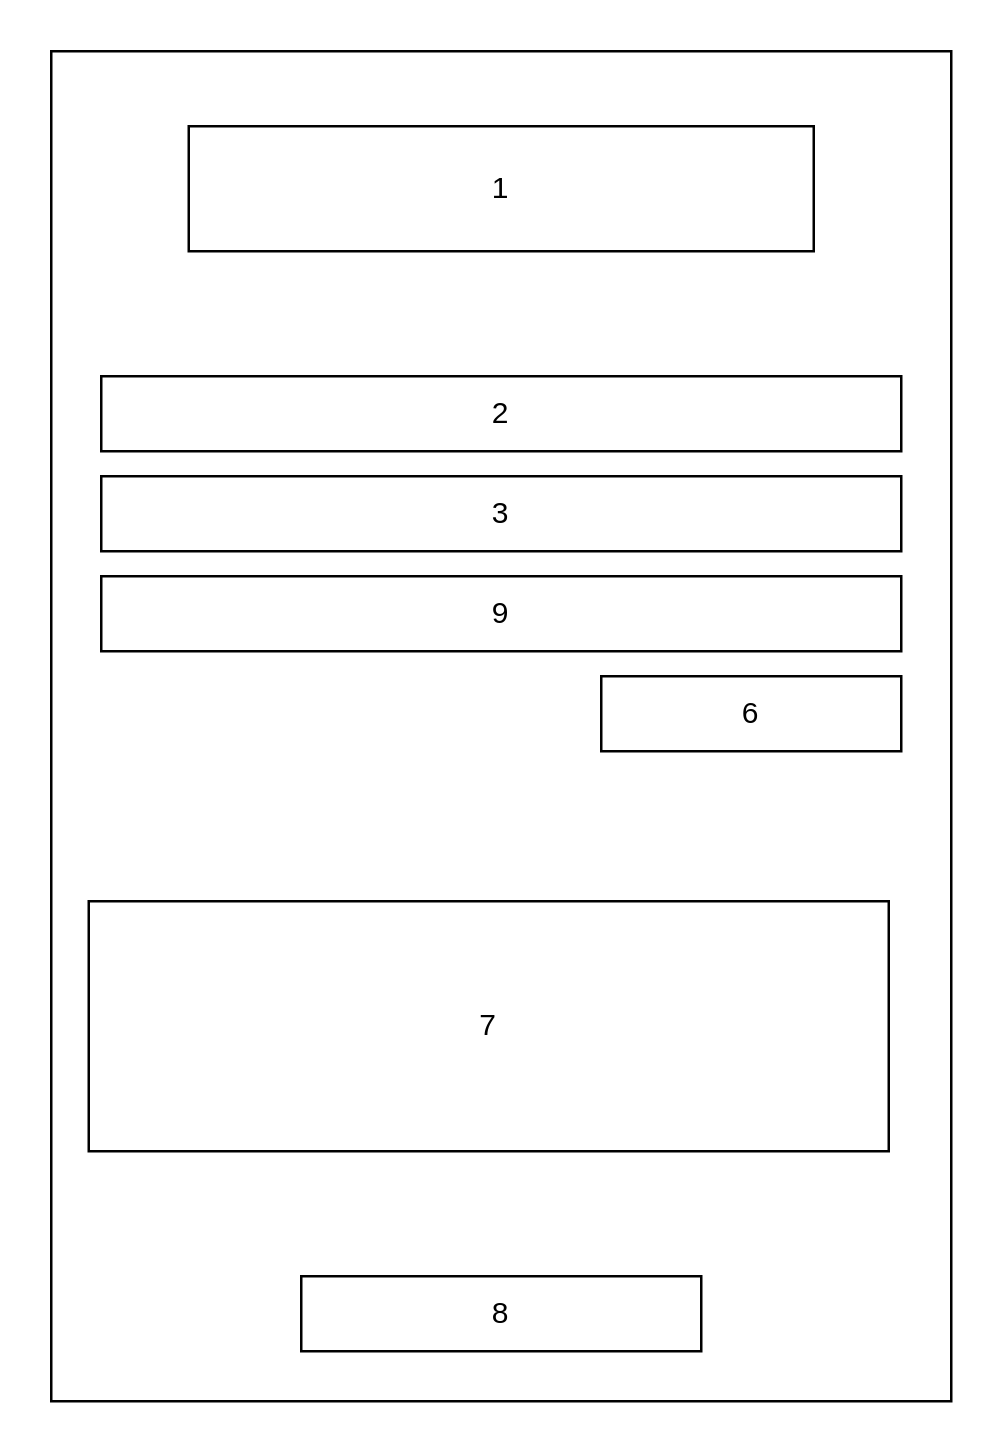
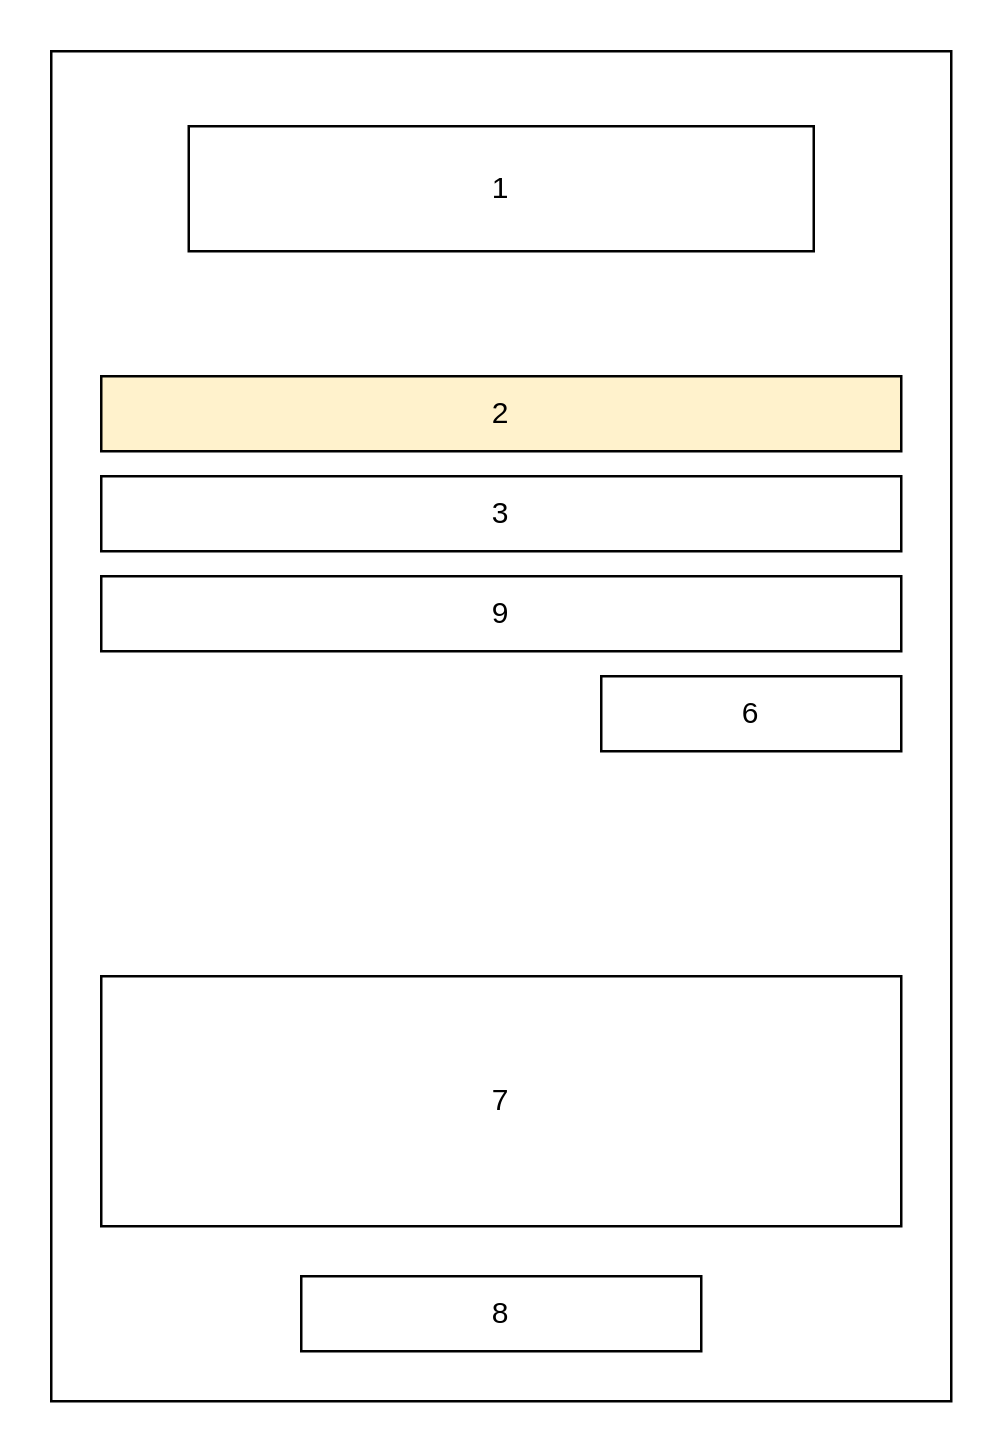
(501, 414) -> (501, 414)
(489, 1026) -> (501, 1101)
